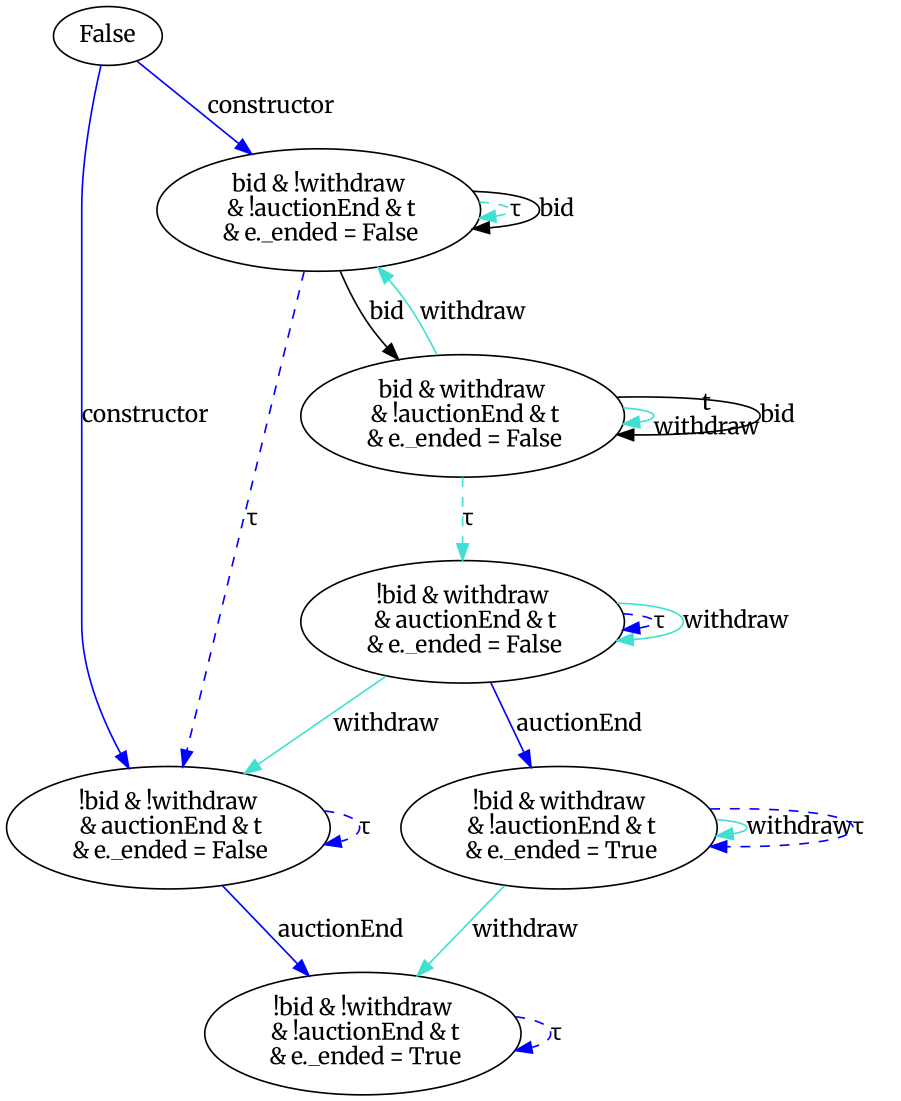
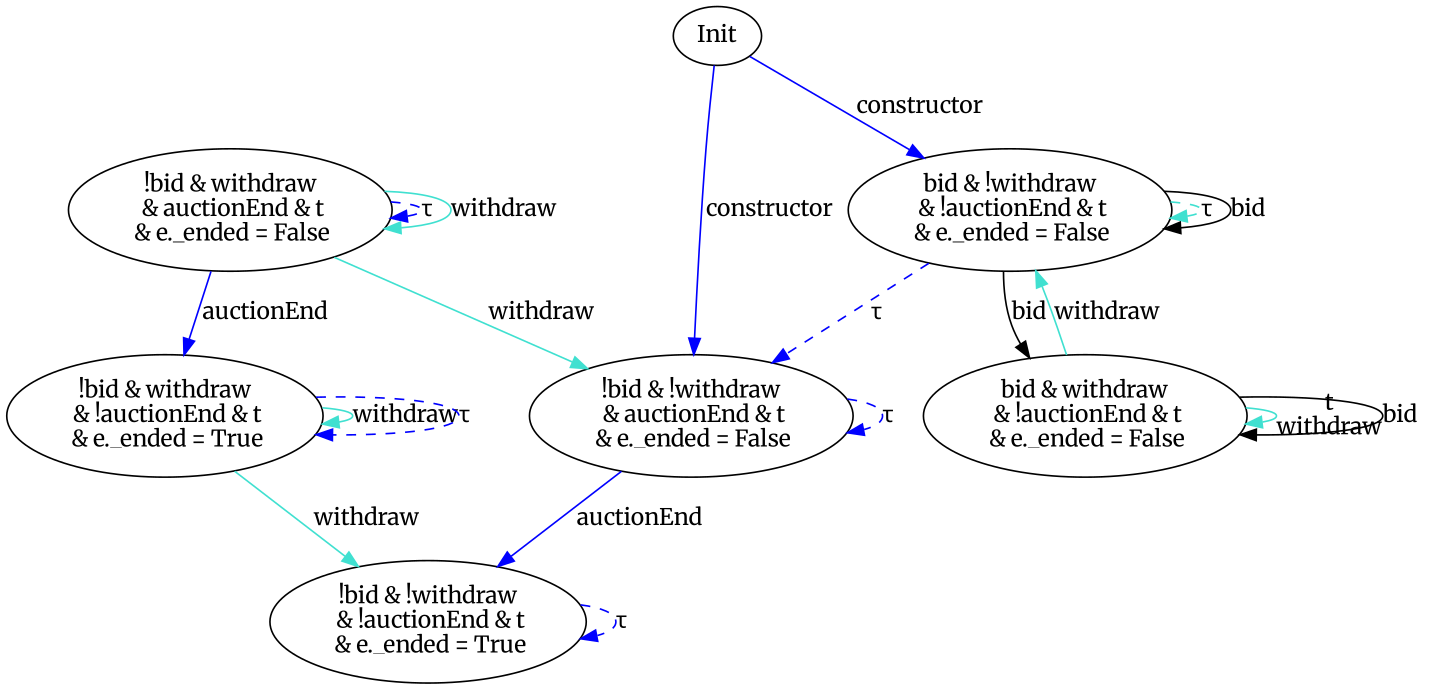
(108, 36) -> (717, 36)
(463, 511) -> none
